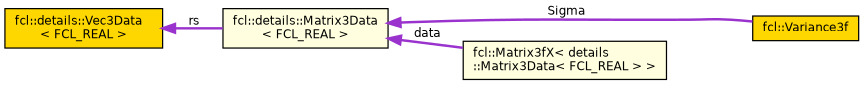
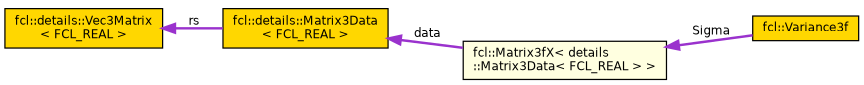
(577, 20) -> (716, 40)
(84, 28) -> (84, 28)
(306, 28) -> (306, 28)
